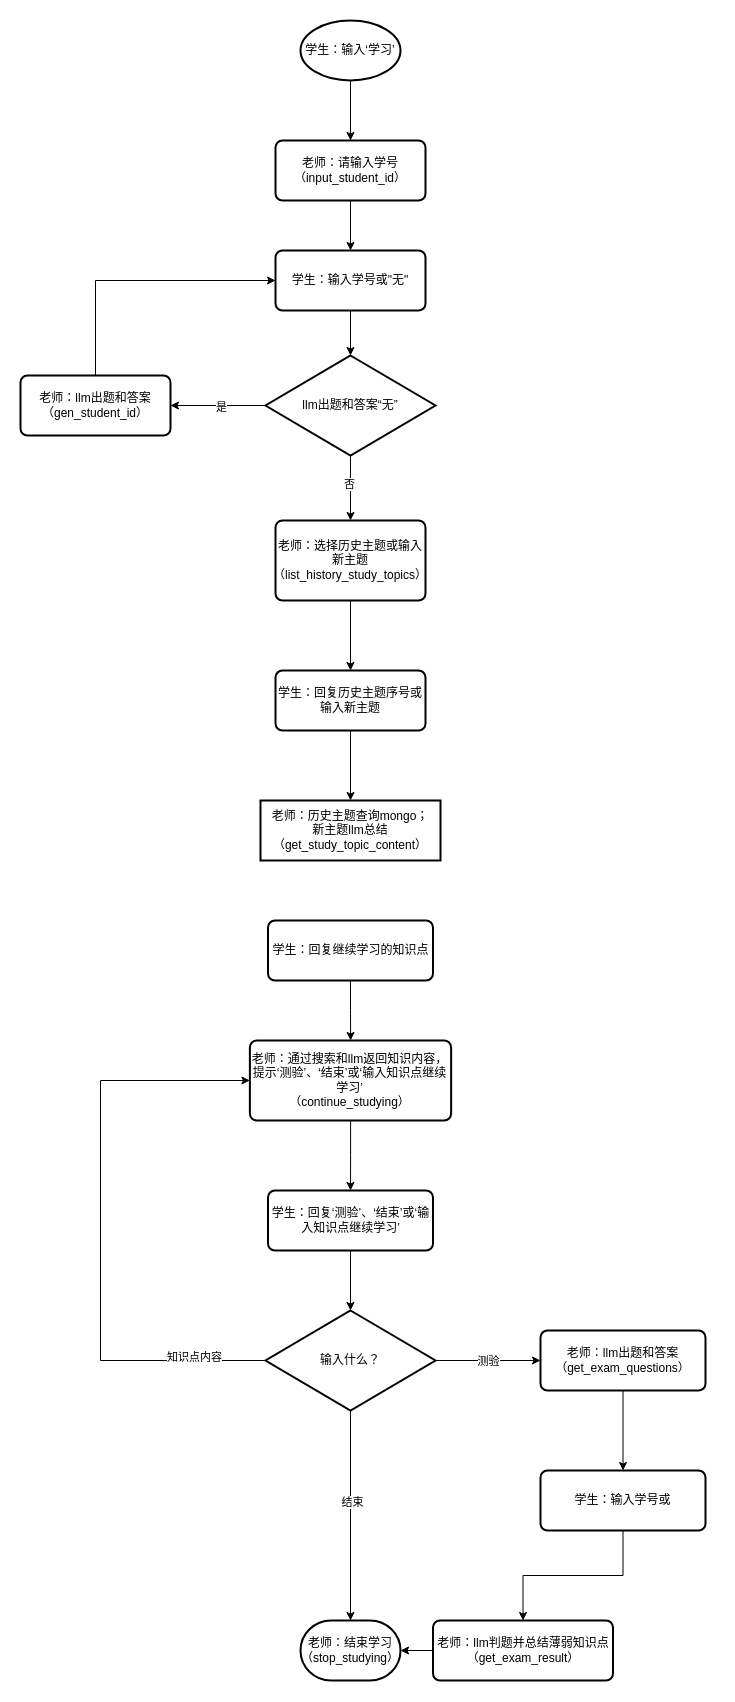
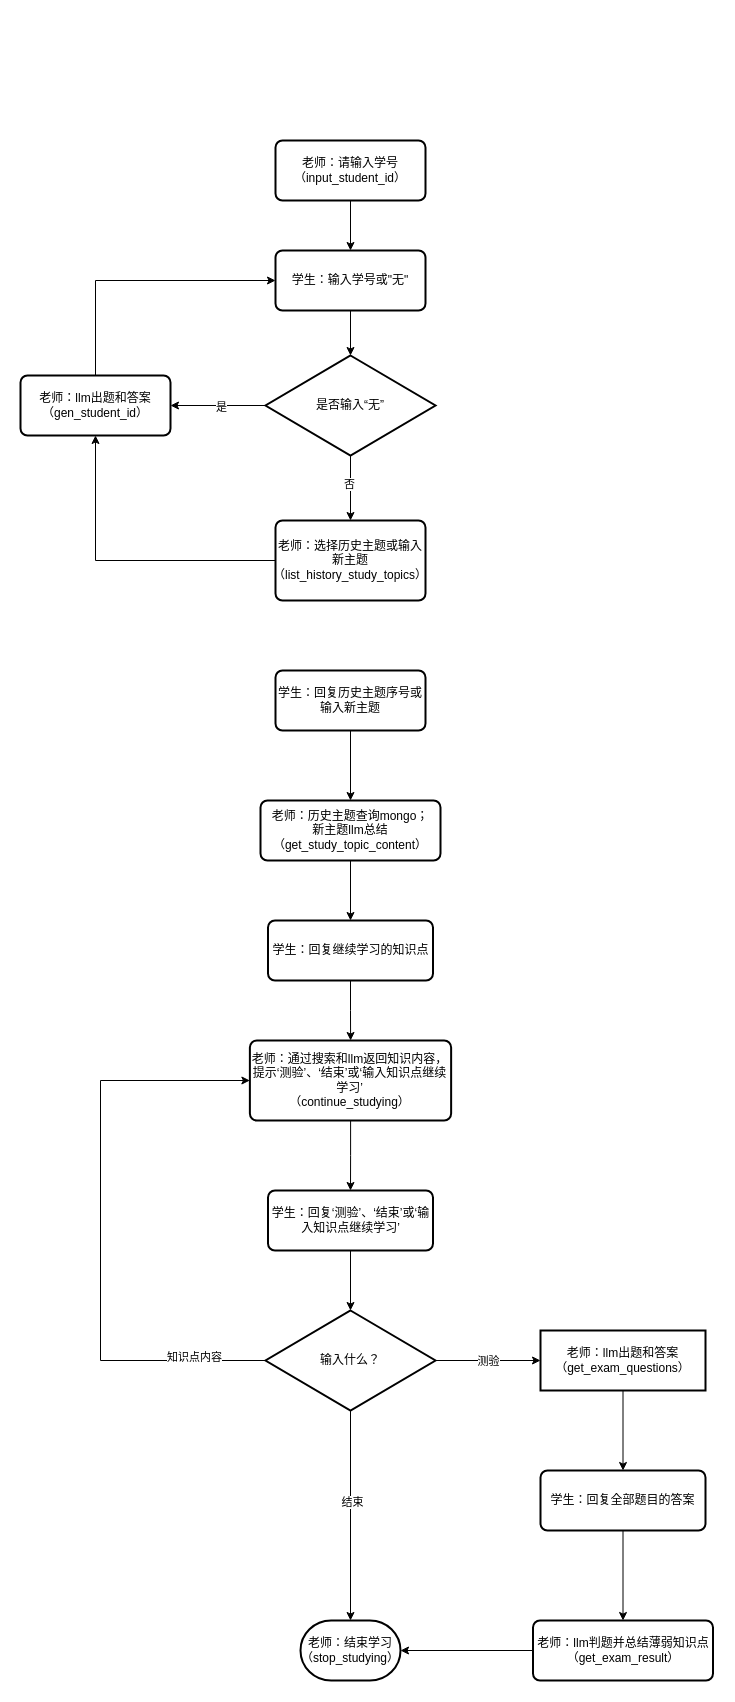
(351, 51) -> none
(351, 107) -> none
(351, 406) -> (351, 406)
(351, 632) -> (127, 561)
(351, 831) -> (351, 831)
none -> (351, 887)
(623, 1361) -> (623, 1361)
(623, 1501) -> (623, 1501)
(523, 1651) -> (623, 1651)
